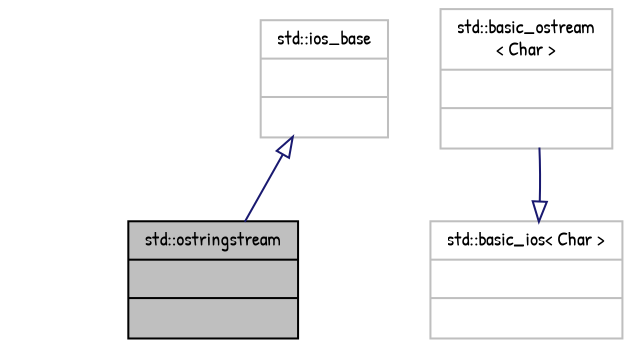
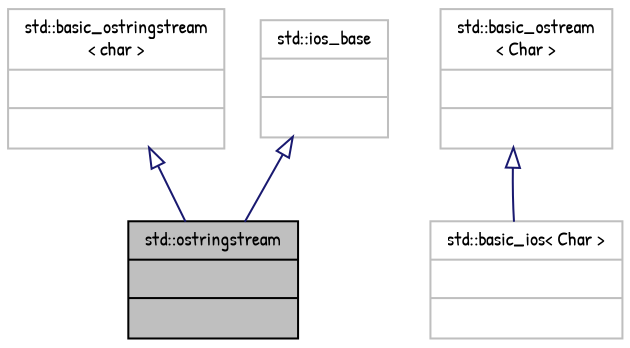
none -> (116, 79)
(540, 174) -> (513, 195)
